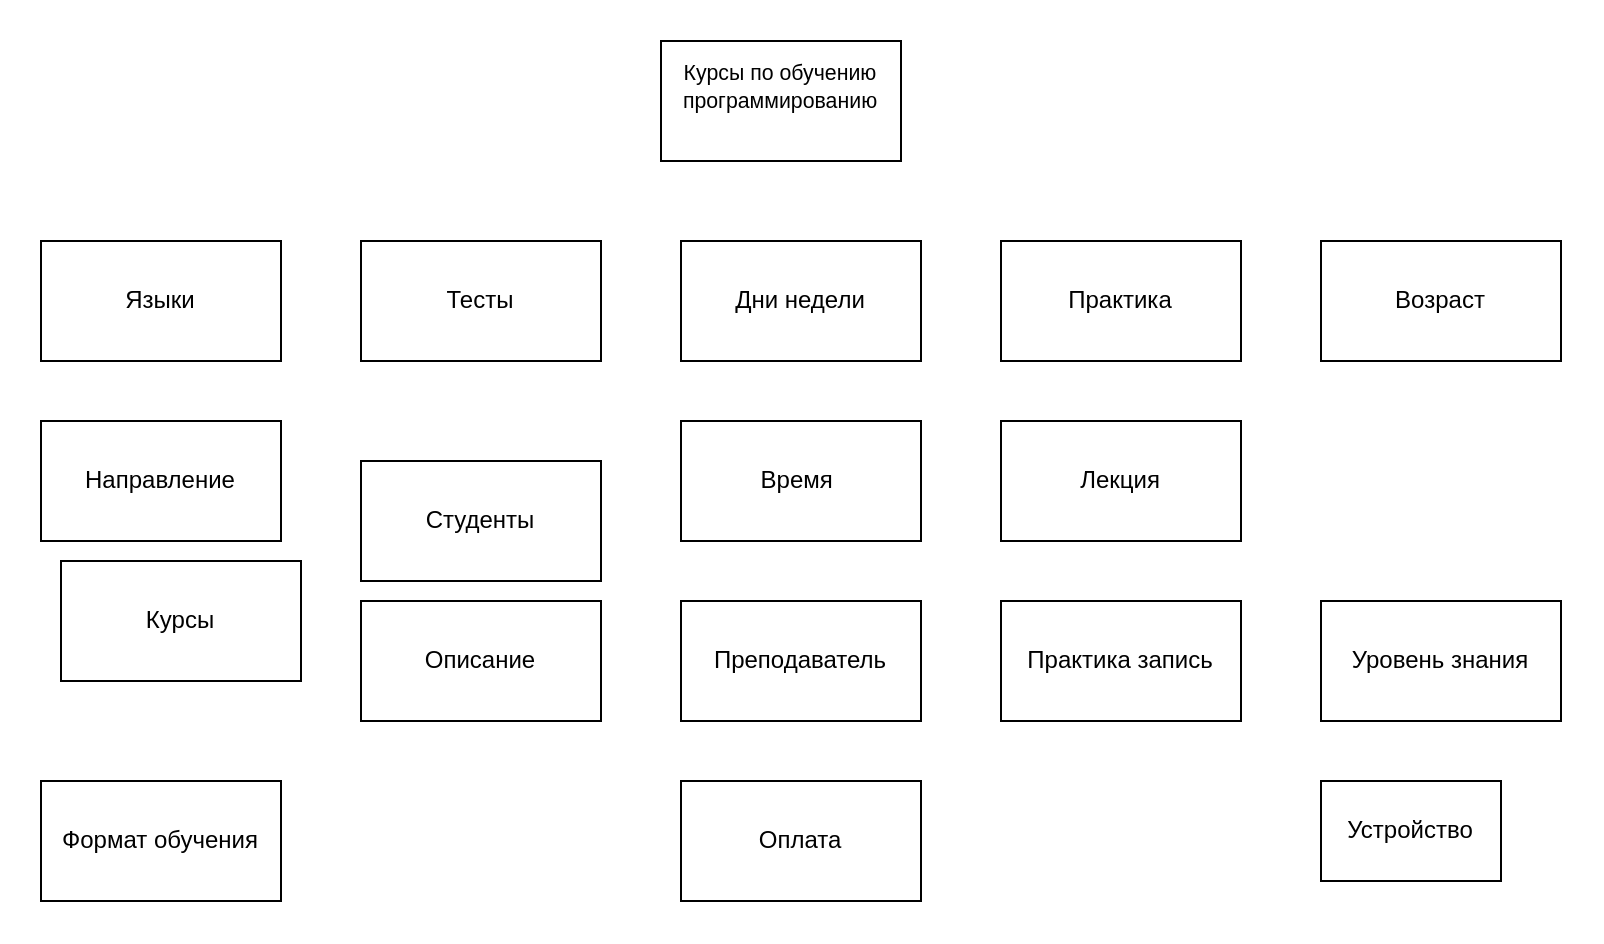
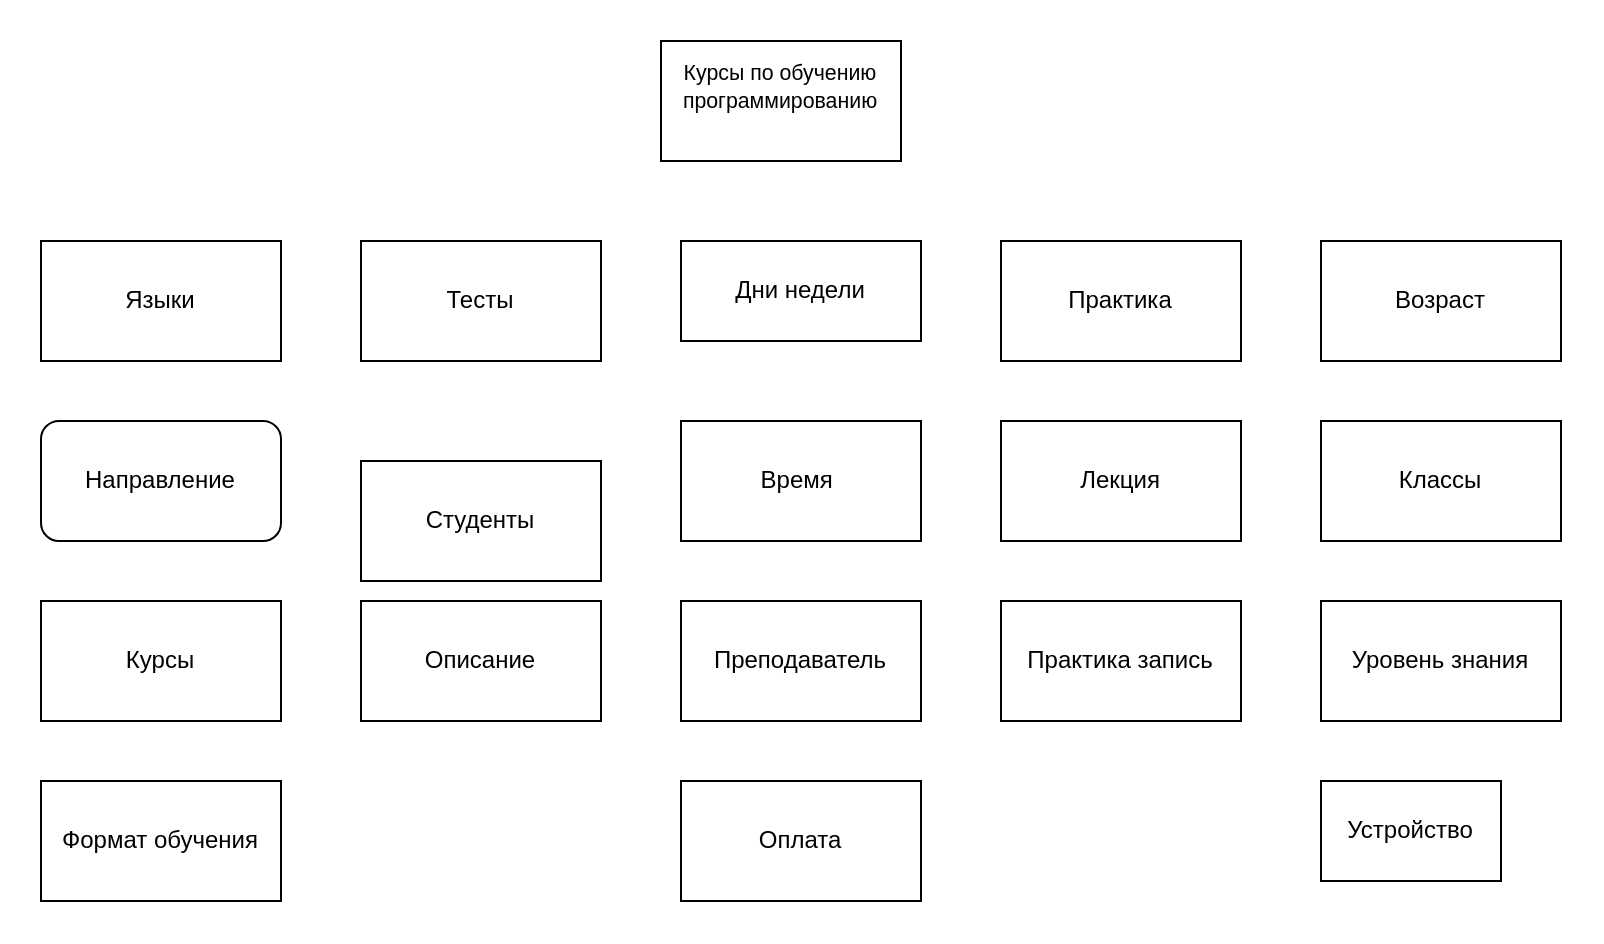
(801, 301) -> (801, 291)
(161, 481) -> (161, 481)
none -> (1441, 481)
(181, 621) -> (161, 661)
